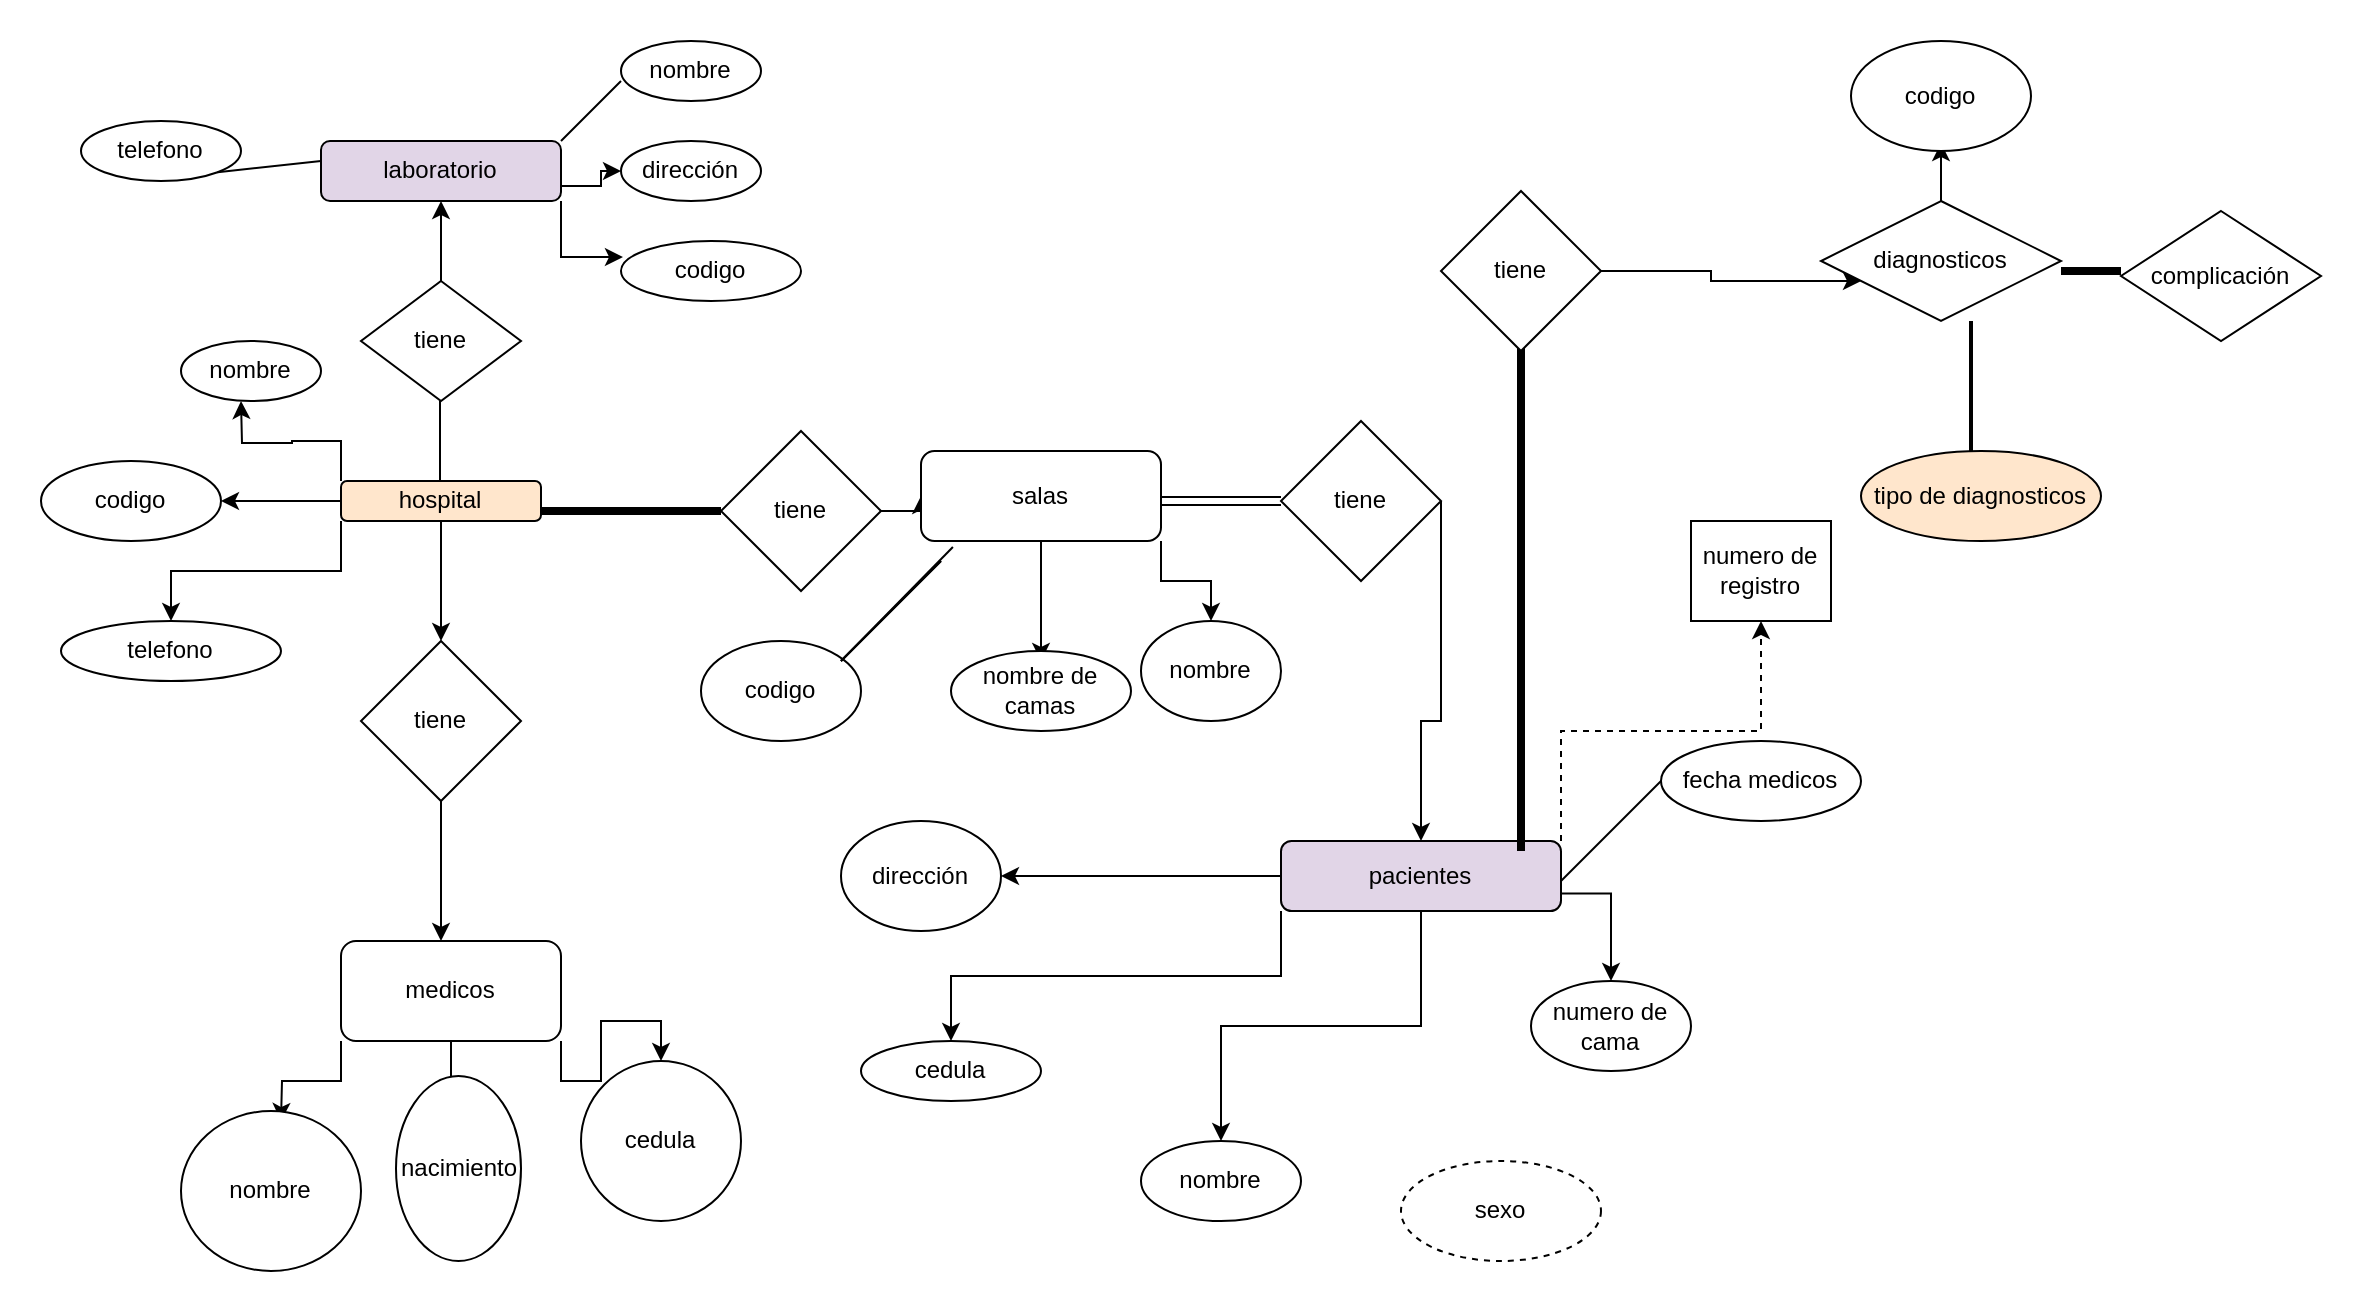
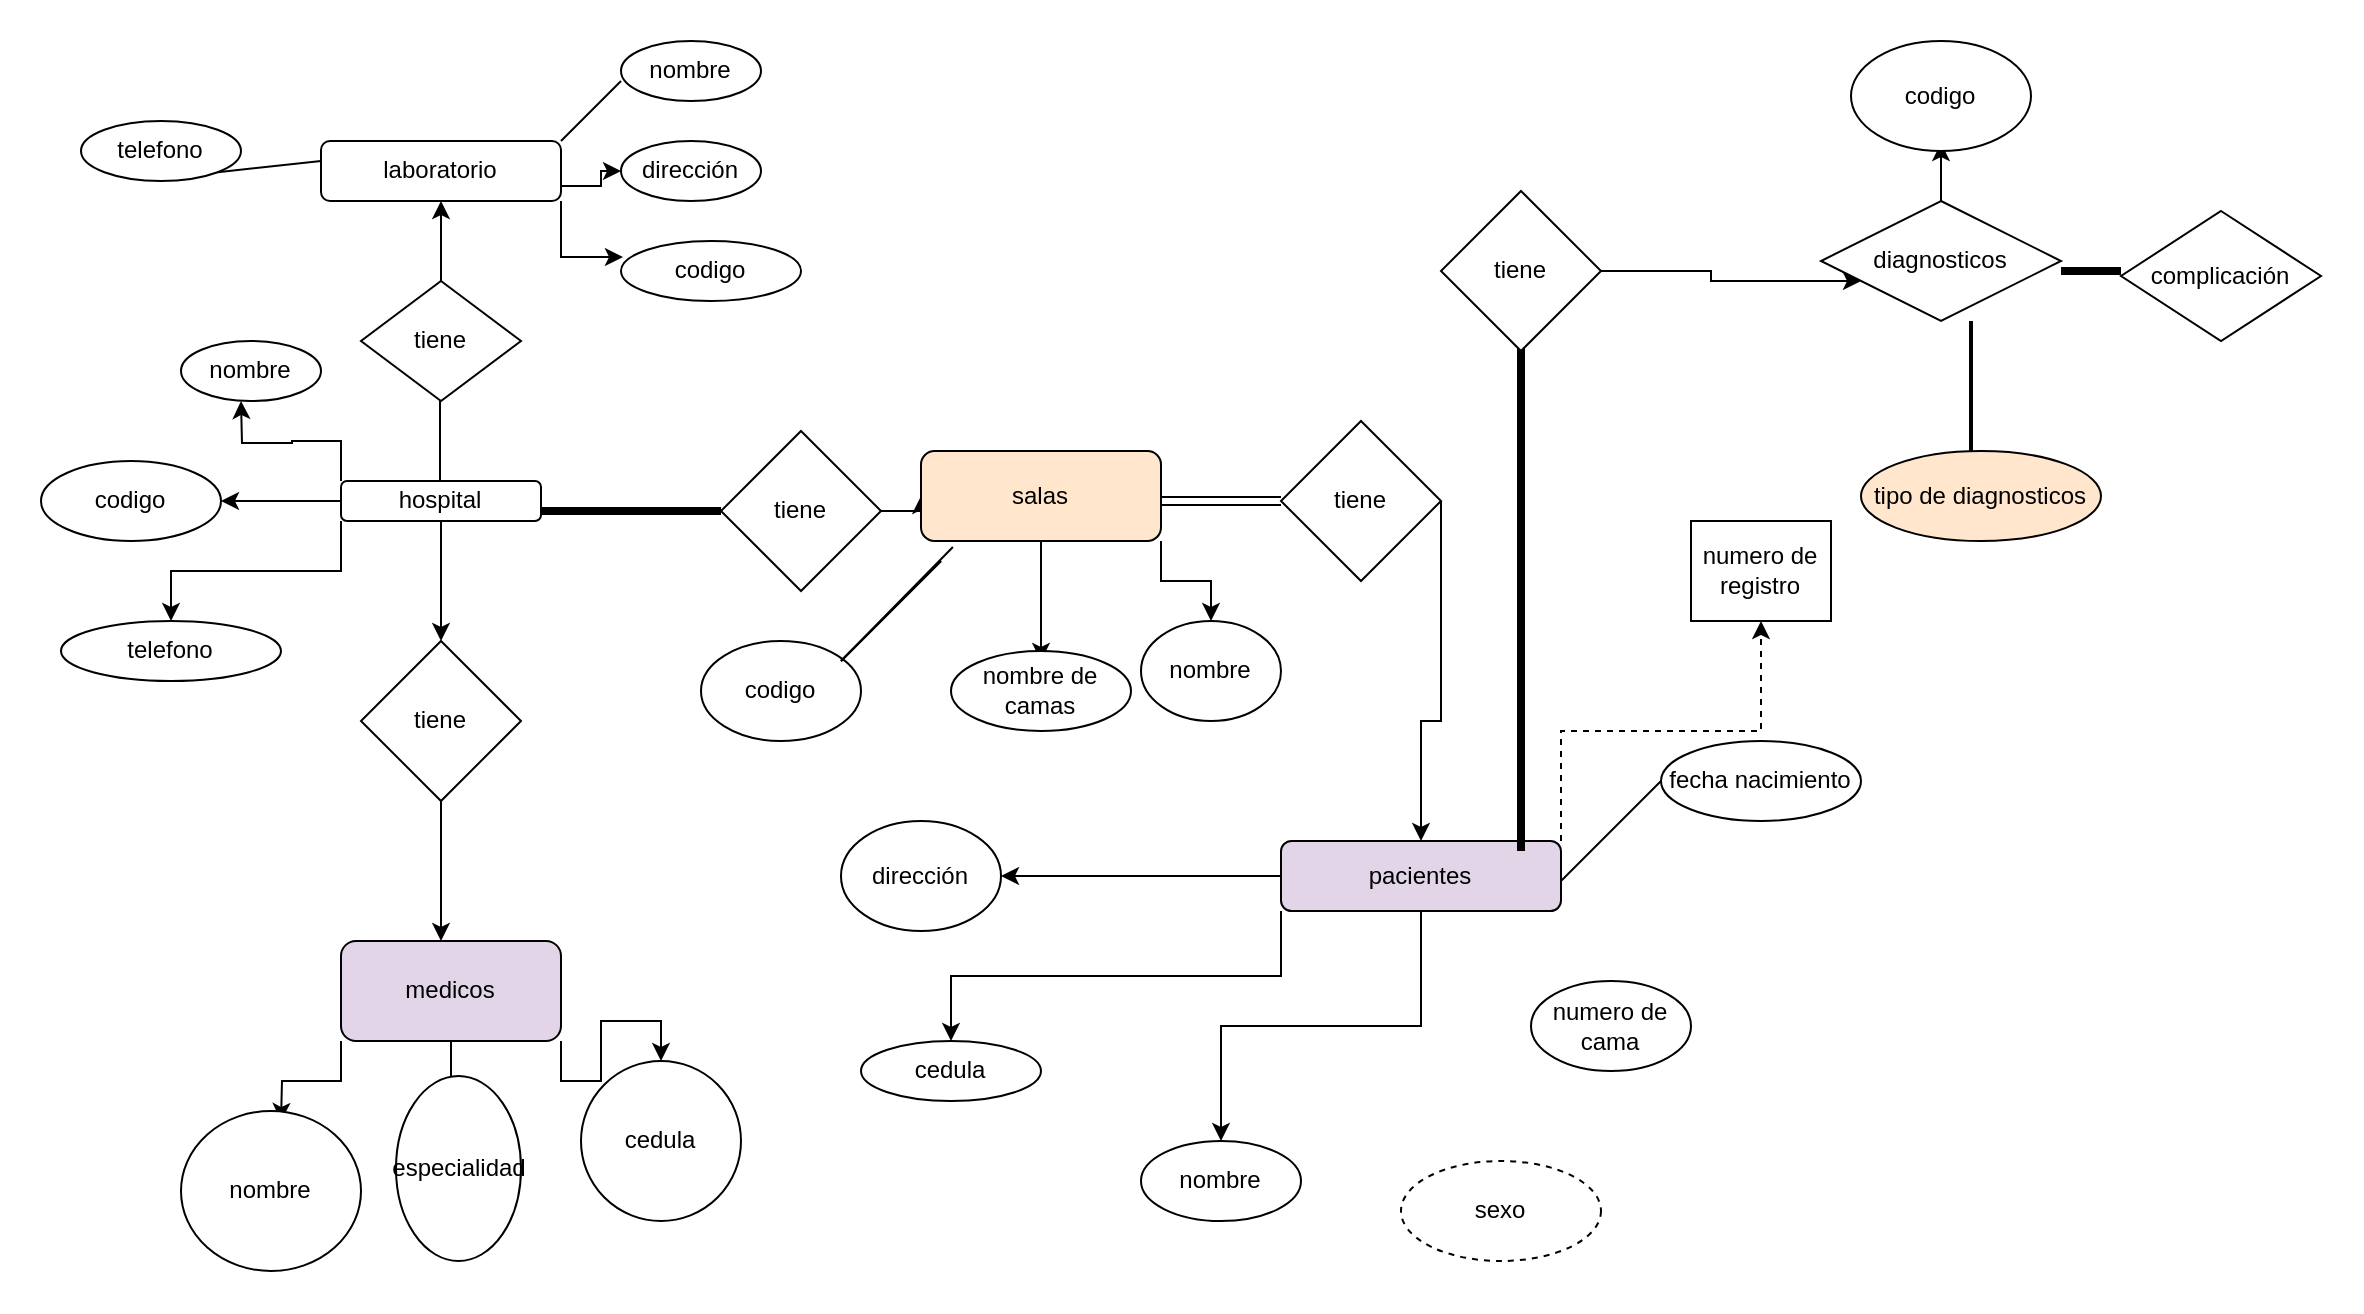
(441, 171) -> (441, 171)
(1041, 496) -> (1041, 496)
(441, 501) -> (441, 501)
(1761, 781) -> (1761, 781)
(1611, 906) -> none
(451, 991) -> (451, 991)
(460, 1169) -> (460, 1169)
